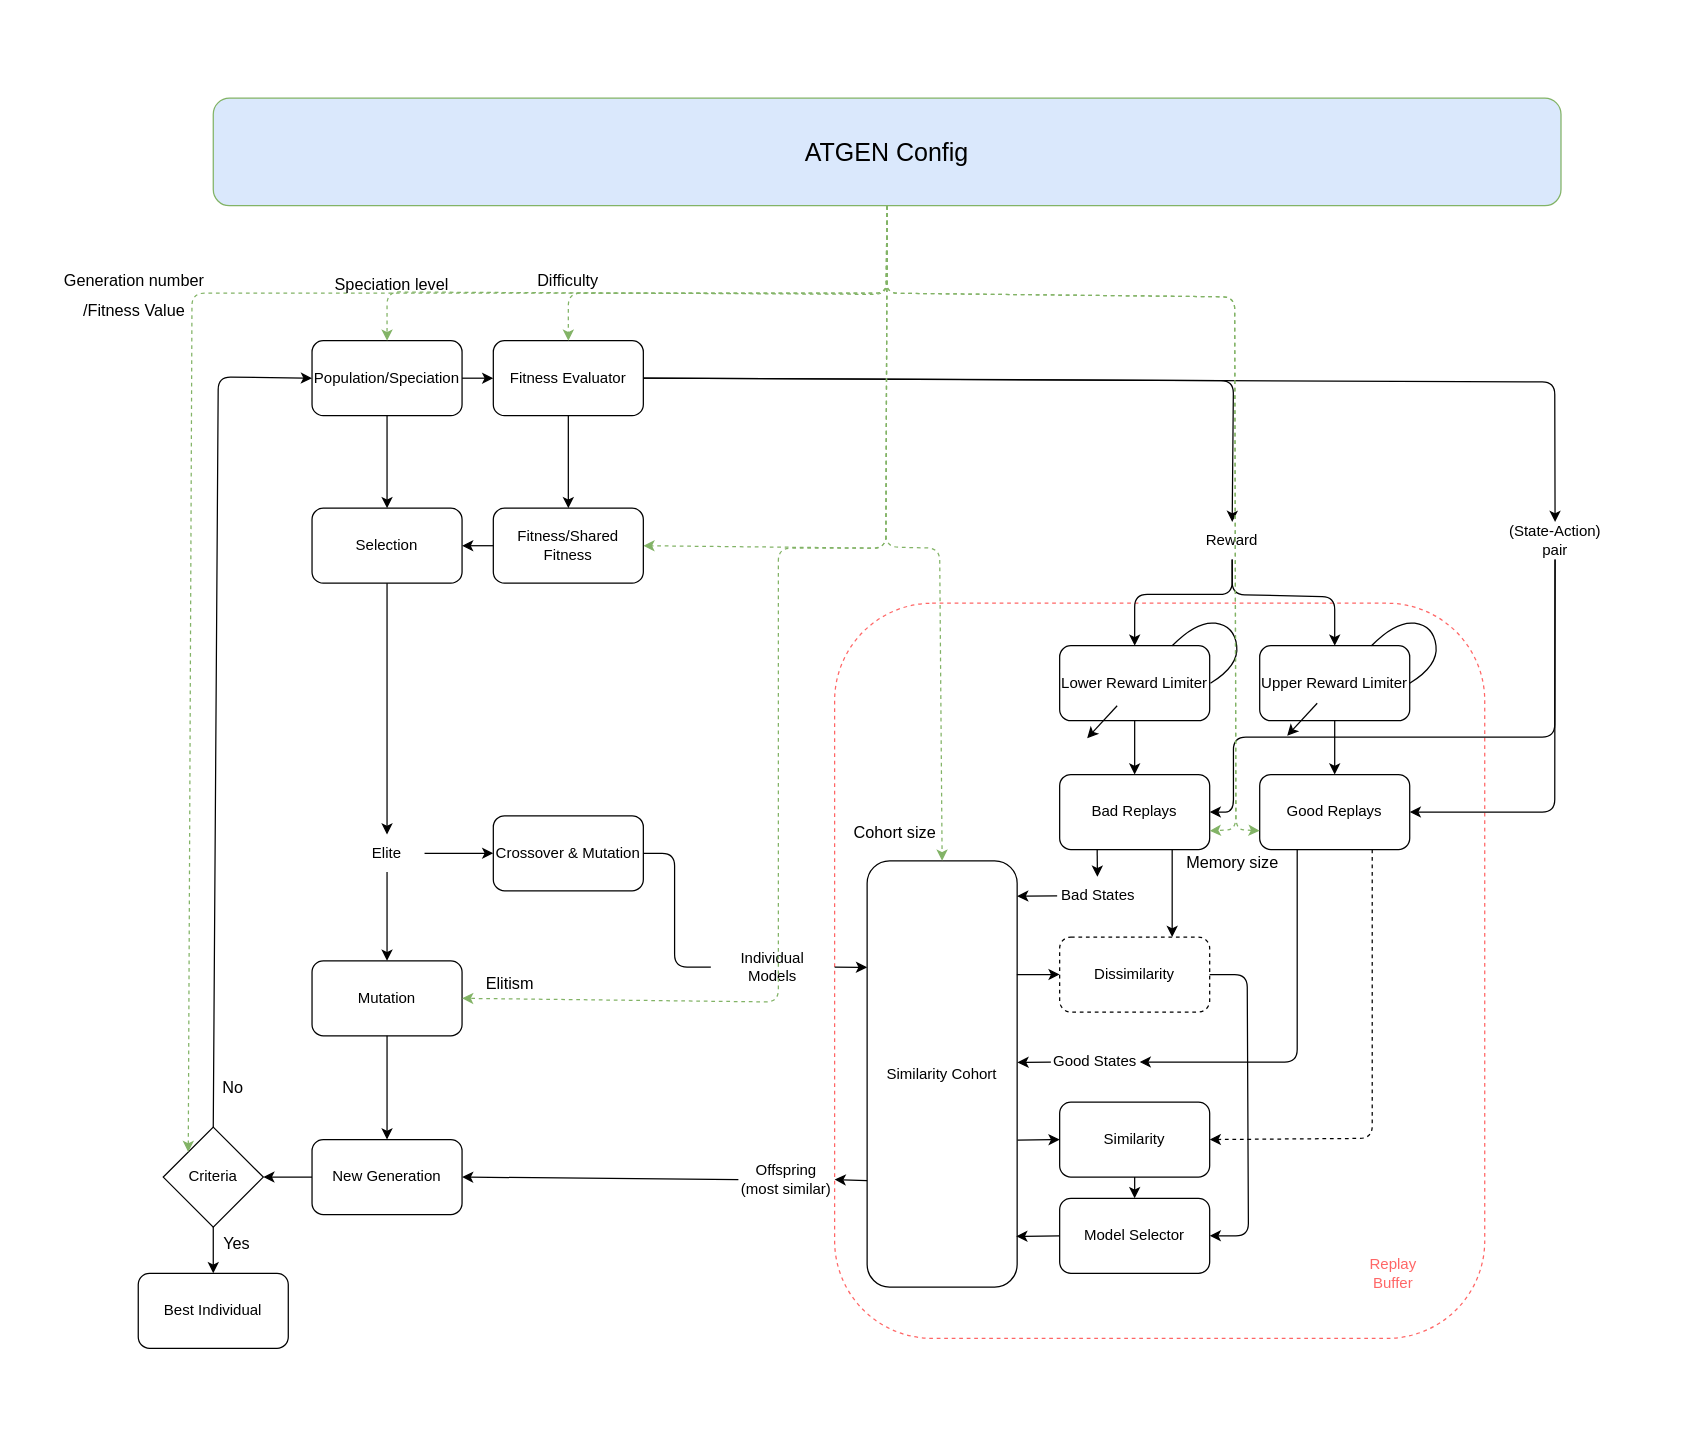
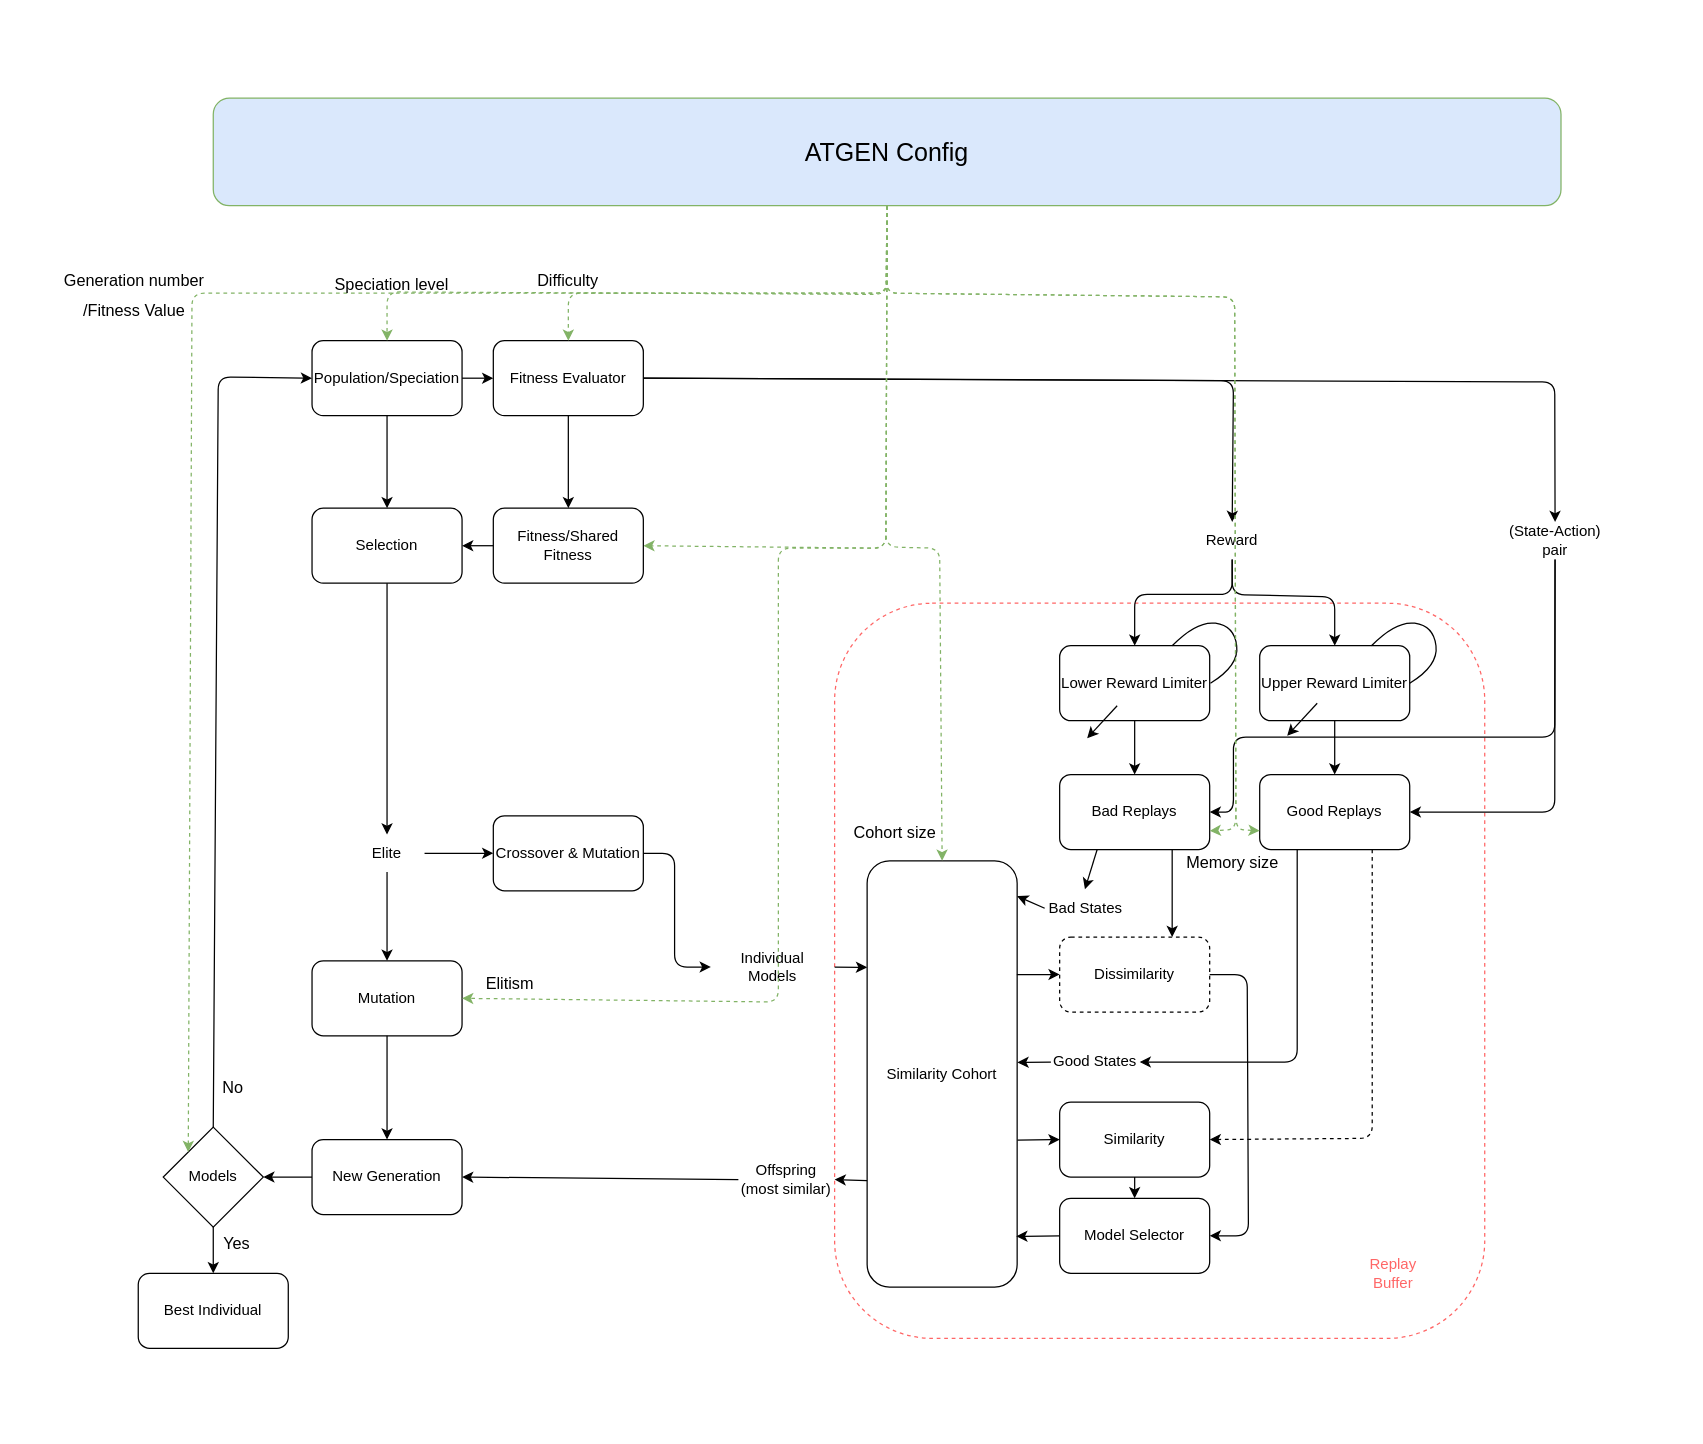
(1098, 896) -> (1086, 908)
(703, 967) -> (701, 967)
(213, 1177) -> (213, 1177)
